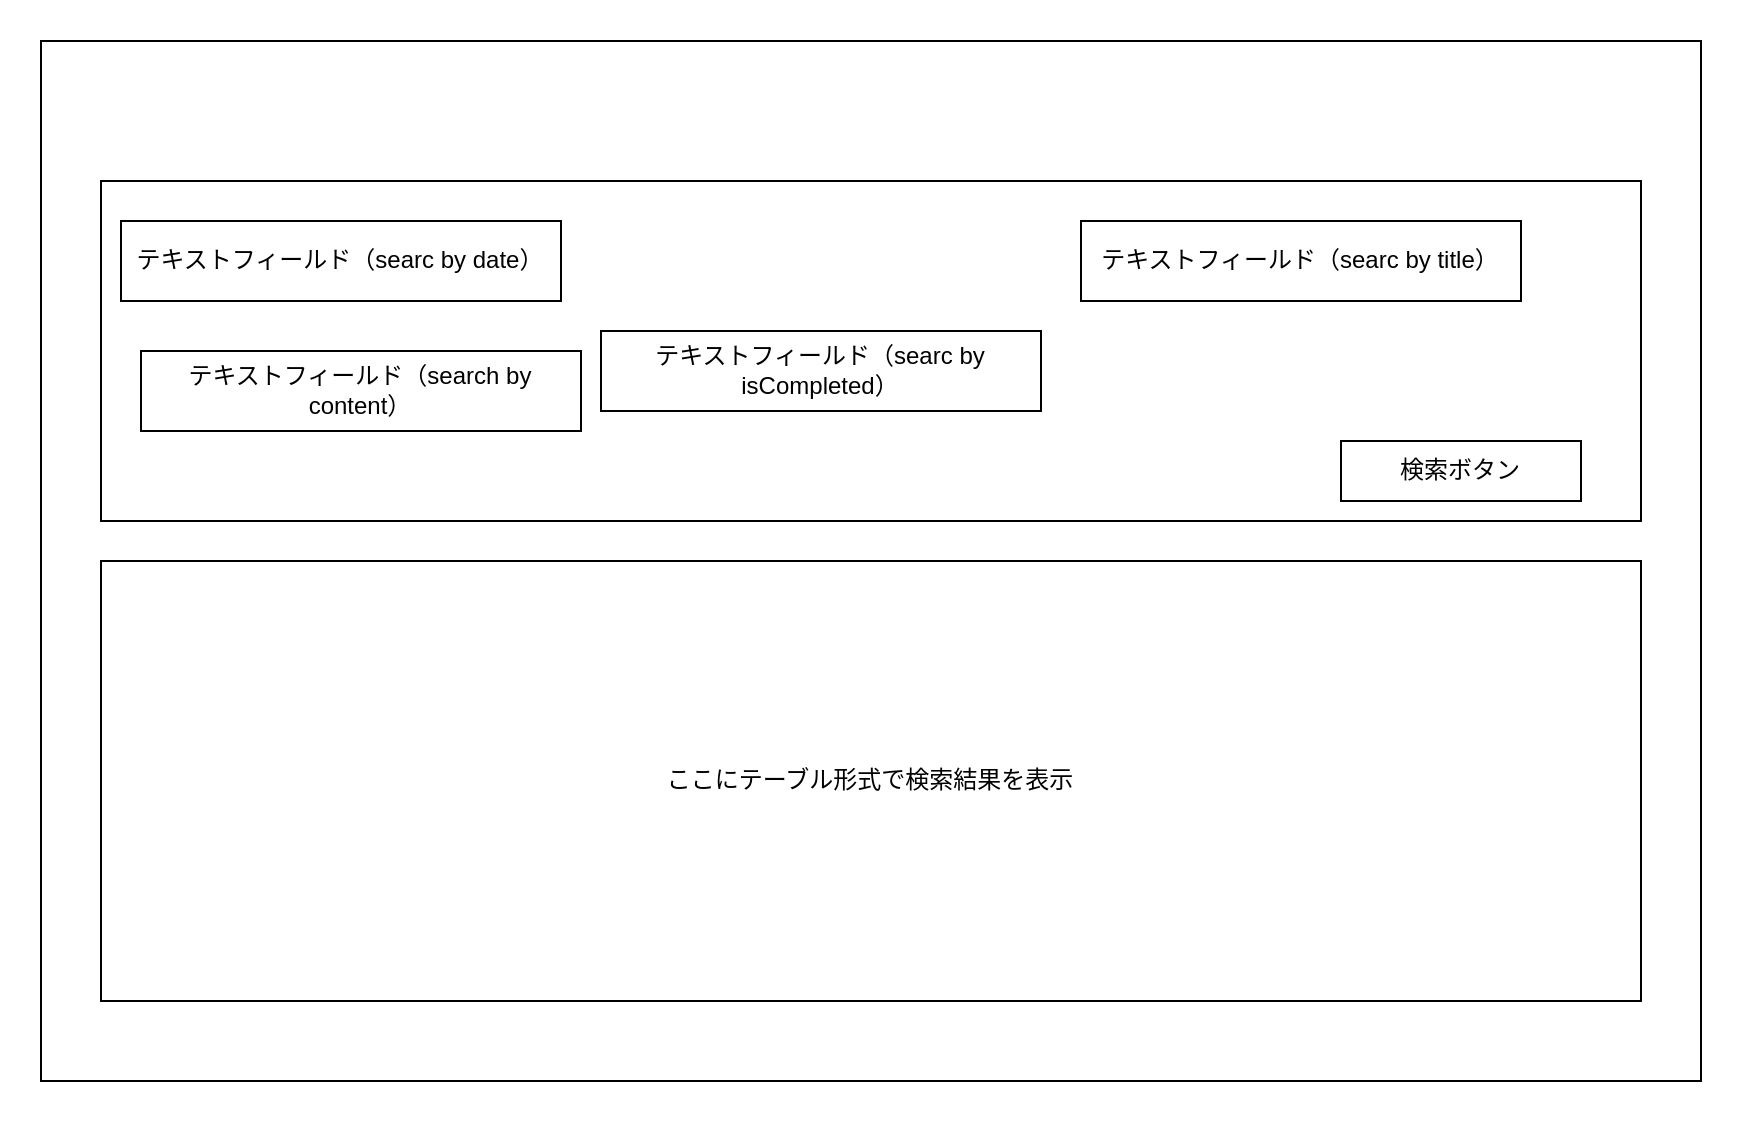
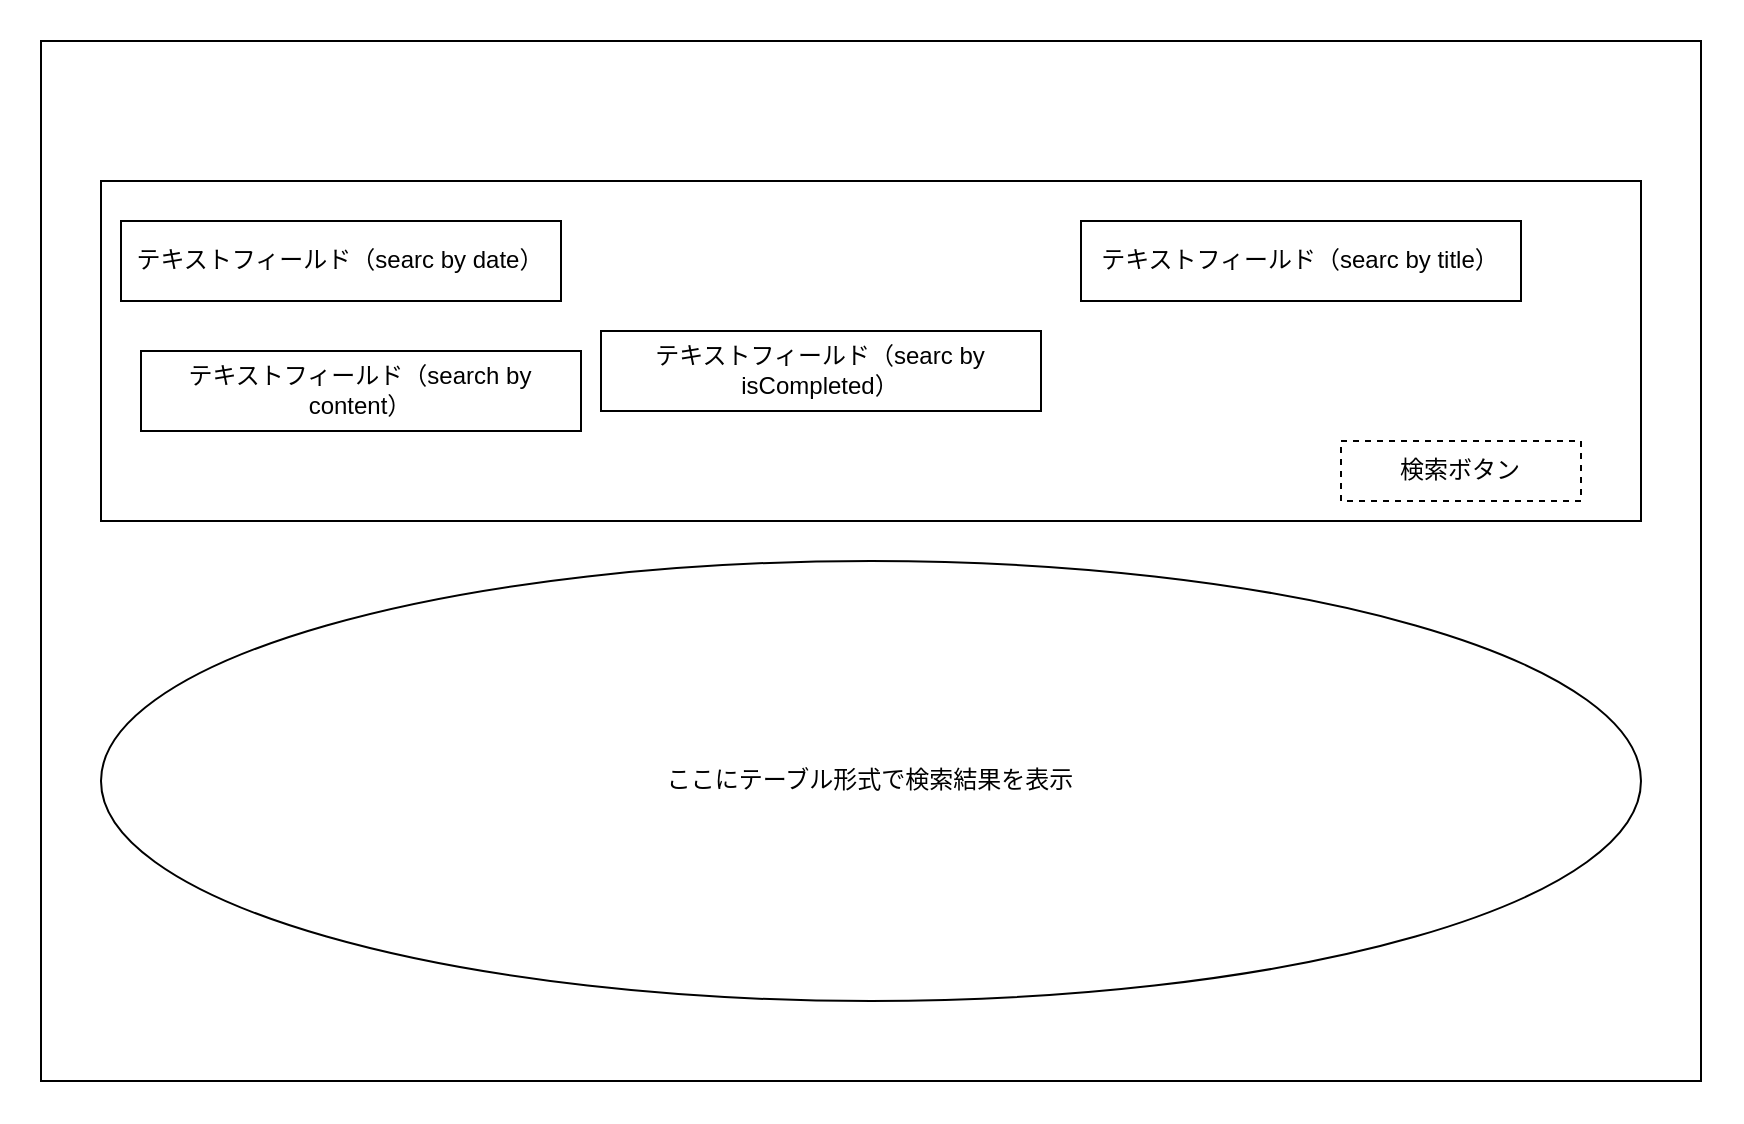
(1461, 471) -> (1461, 471)
(871, 781) -> (871, 781)
